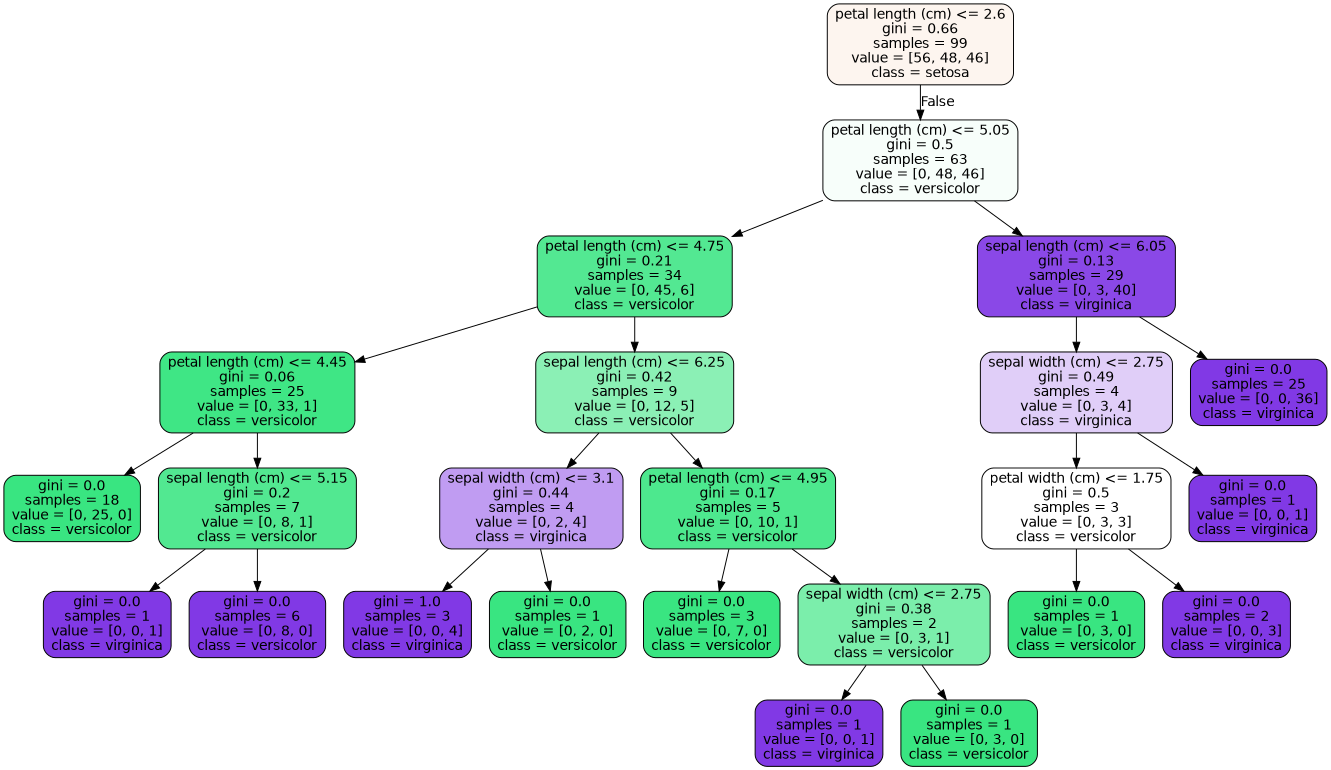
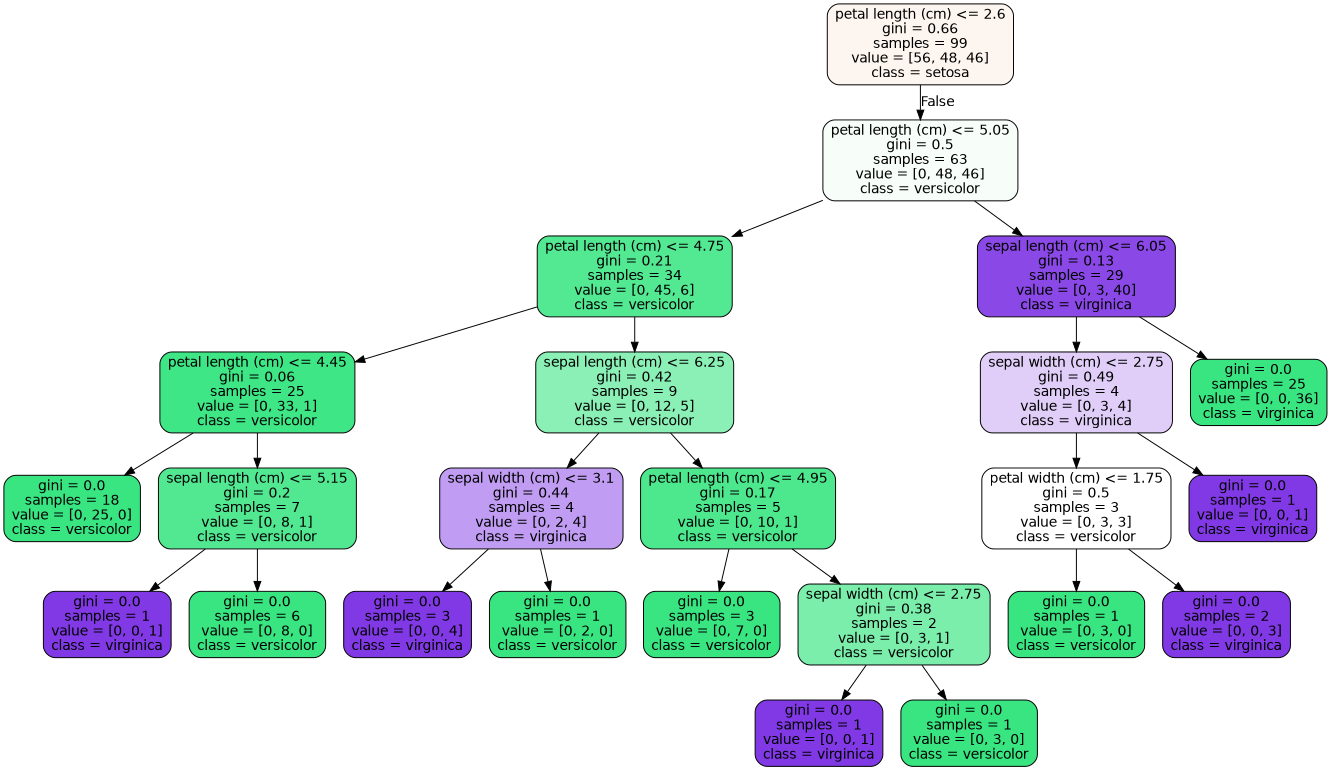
(1259, 392) -> (1259, 392)
(257, 624) -> (257, 624)
(408, 624) -> (408, 624)
